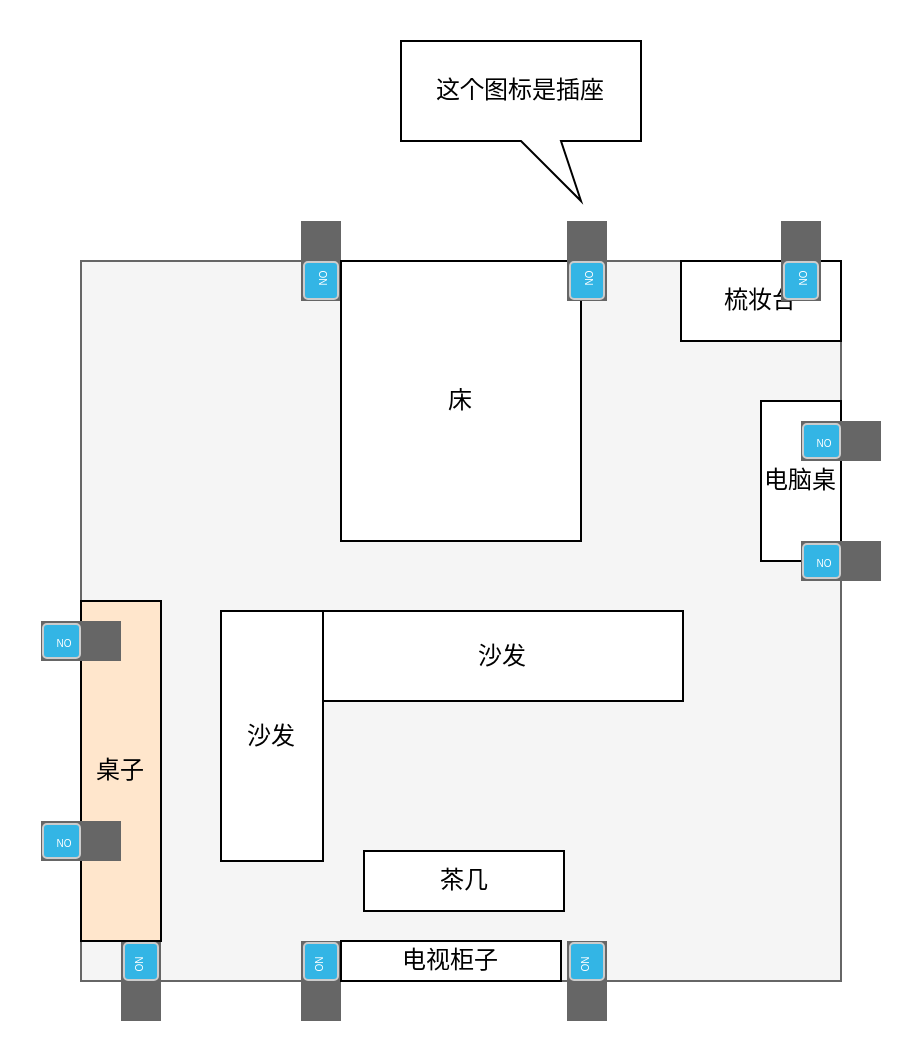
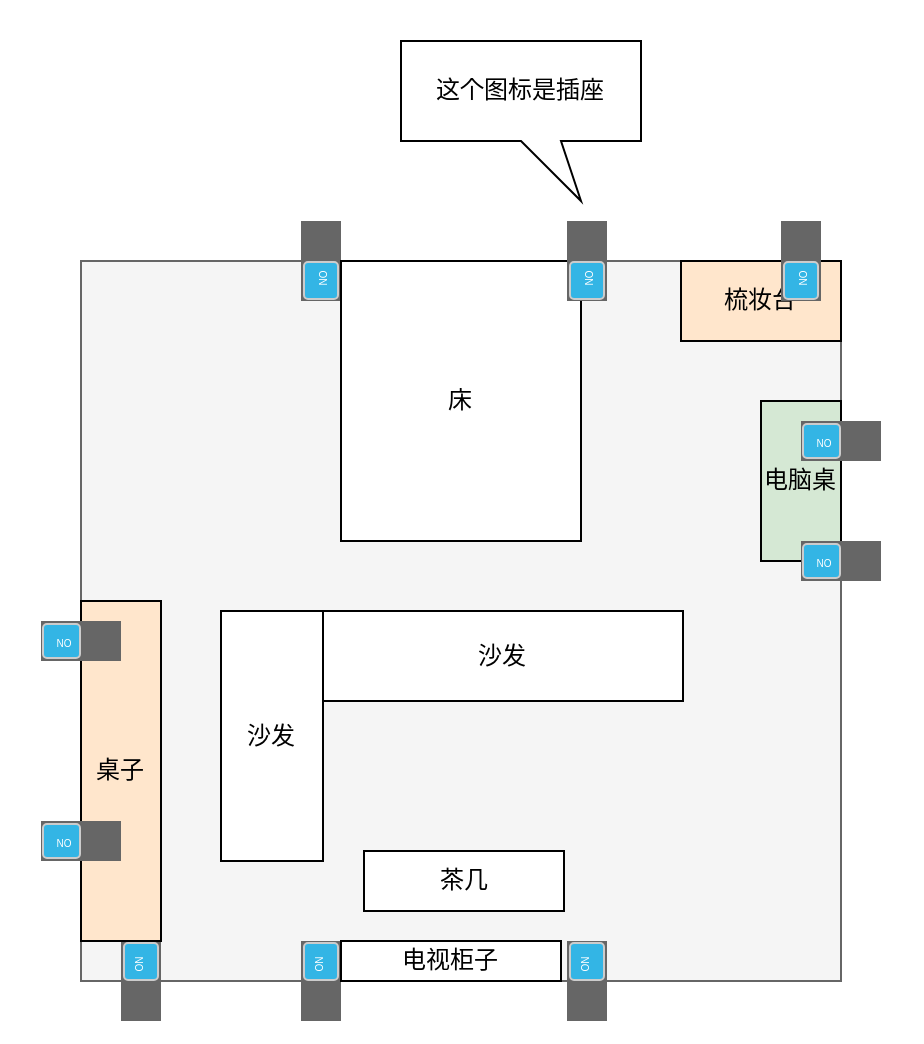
(761, 301) -> (761, 301)
(801, 481) -> (801, 481)
